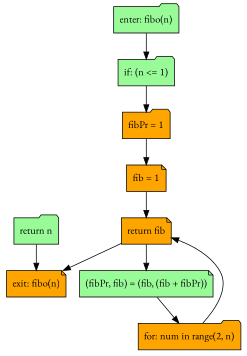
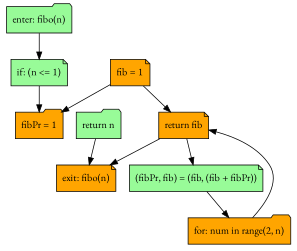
(146, 73) -> (39, 73)
(146, 148) -> (89, 97)
